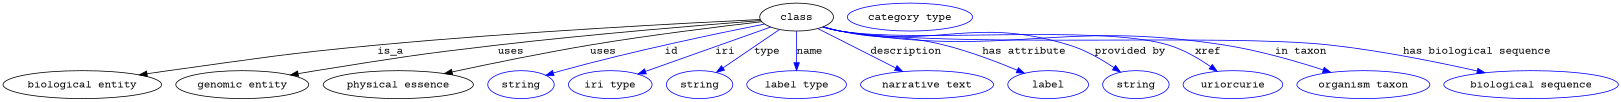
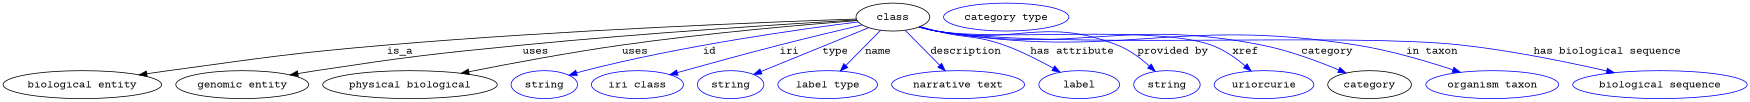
(398, 85) -> (410, 85)
(610, 85) -> (637, 85)
none -> (1370, 85)
